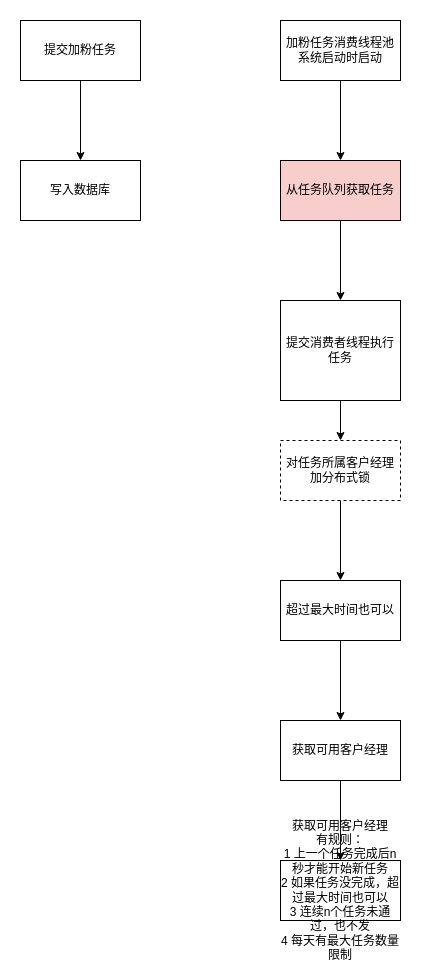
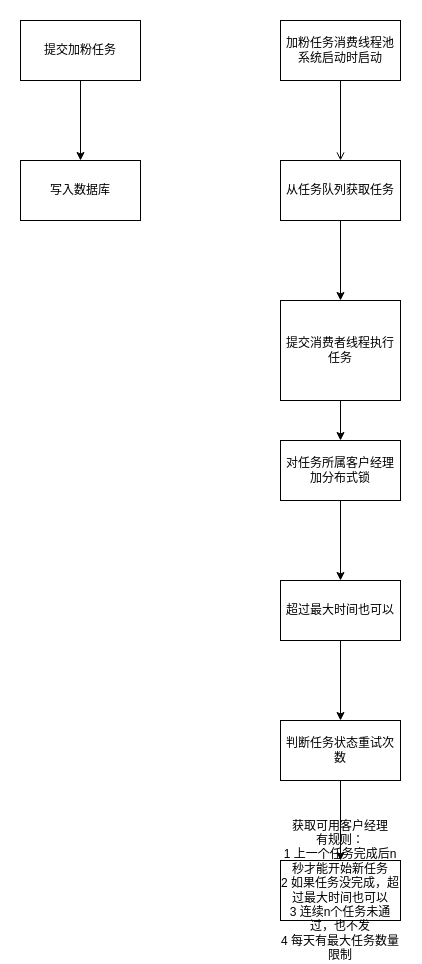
(341, 152) -> (341, 154)
(341, 191) -> (341, 191)
(341, 471) -> (341, 471)
(341, 751) -> (341, 751)
